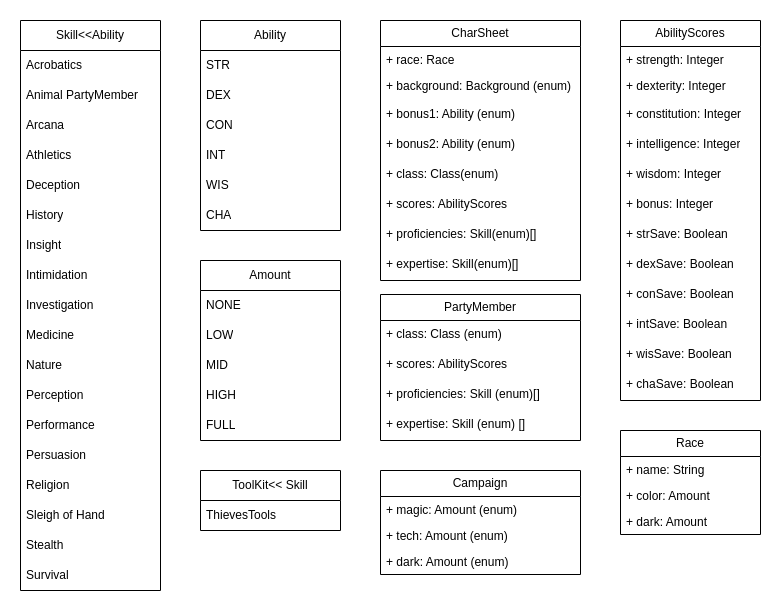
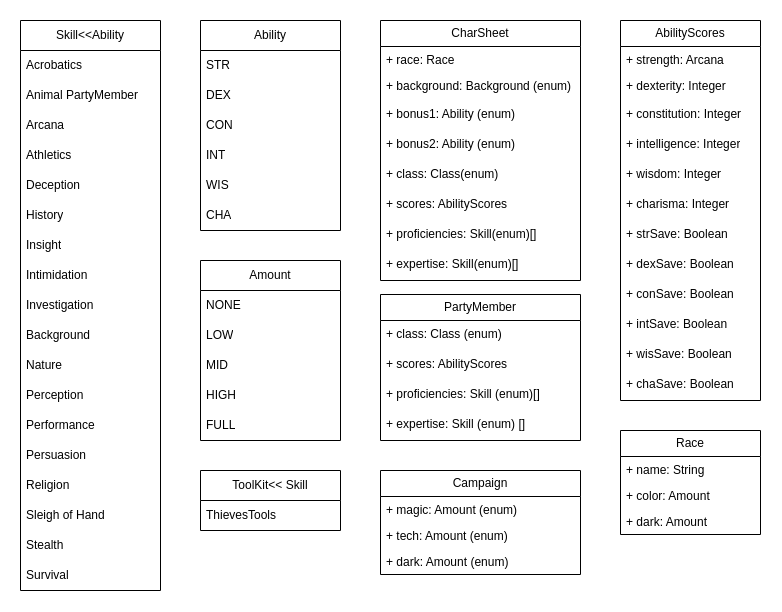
(686, 61) -> (682, 61)
(676, 205) -> (684, 205)
(50, 336) -> (60, 336)
